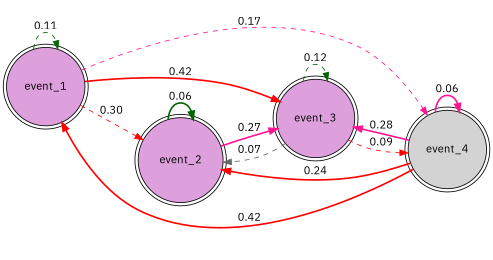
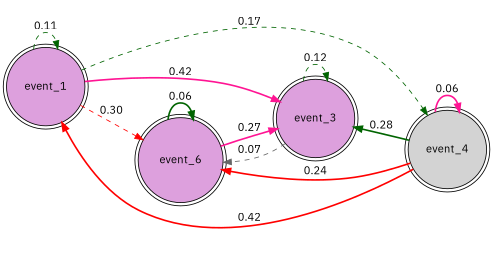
(263, 28) -> (263, 28)
(180, 79) -> (180, 79)
(386, 135) -> (386, 135)
(373, 150) -> none
(181, 160) -> (181, 160)
